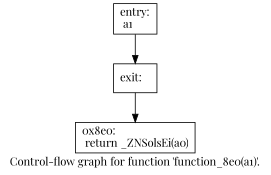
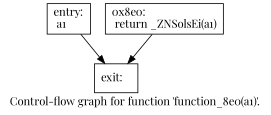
(135, 103) -> (143, 46)
(135, 143) -> (164, 24)
